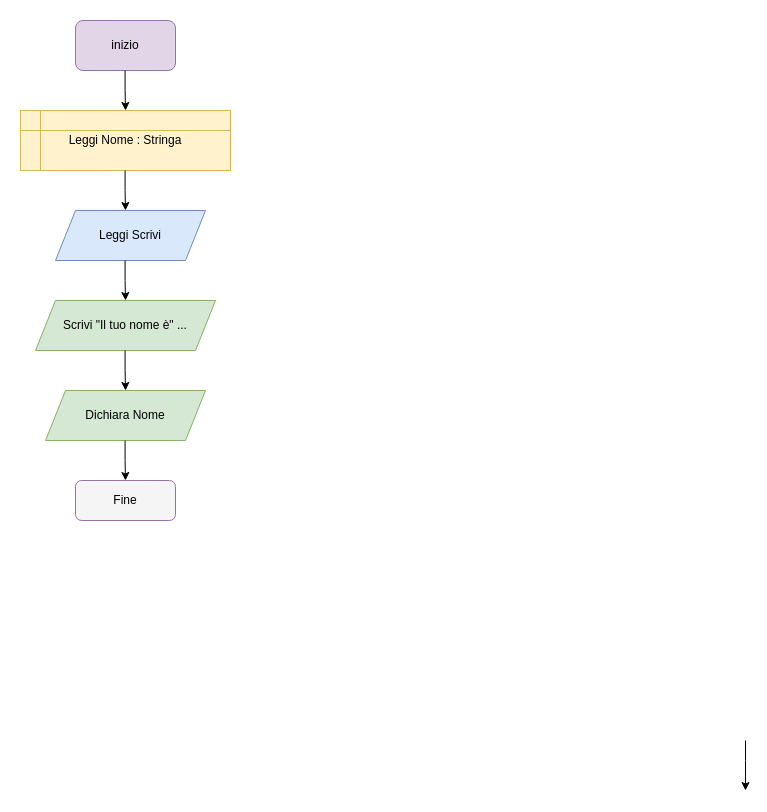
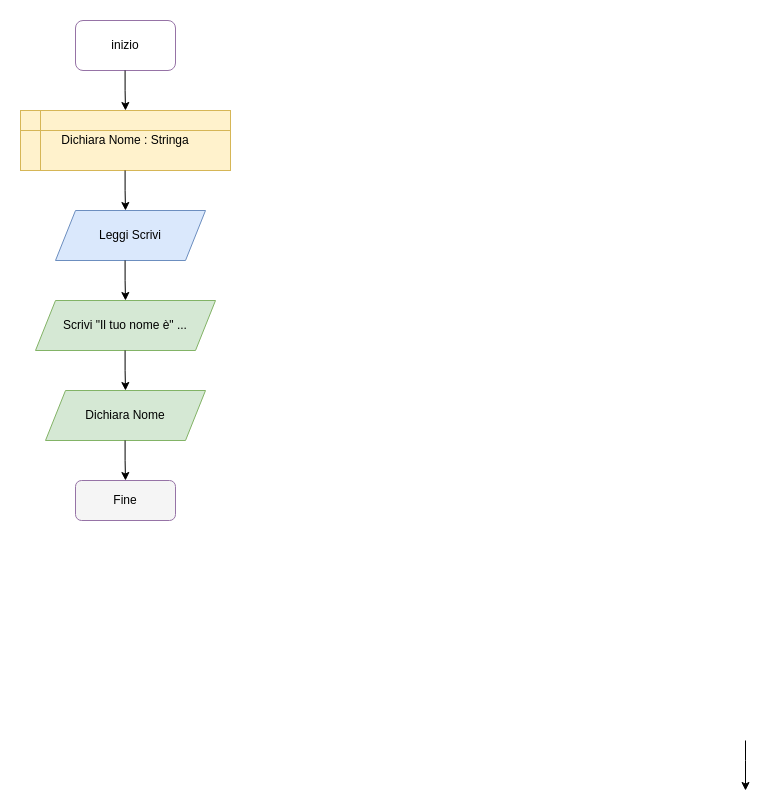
(126, 46) -> (126, 46)
(126, 141) -> (126, 141)
